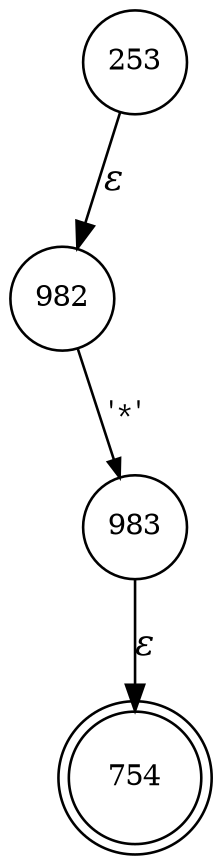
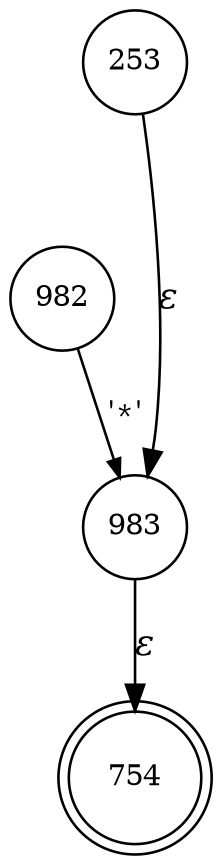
(103, 168) -> (159, 282)
